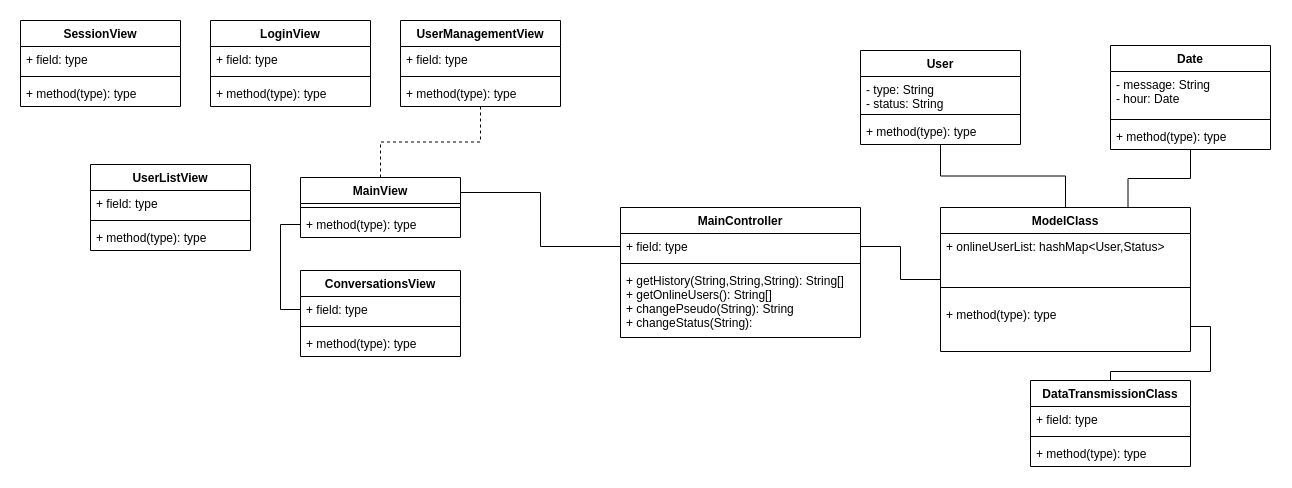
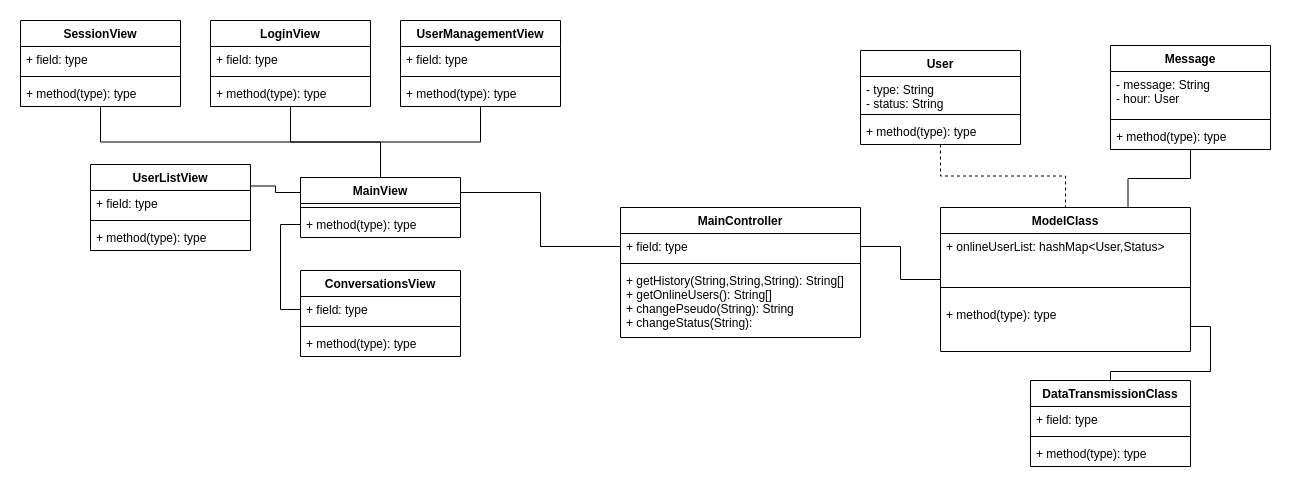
(1190, 59) -> (1190, 59)
(1167, 85) -> (1167, 85)
none -> (291, 124)
none -> (178, 142)
(448, 142) -> (448, 142)
(1003, 176) -> (1003, 176)
none -> (276, 189)
